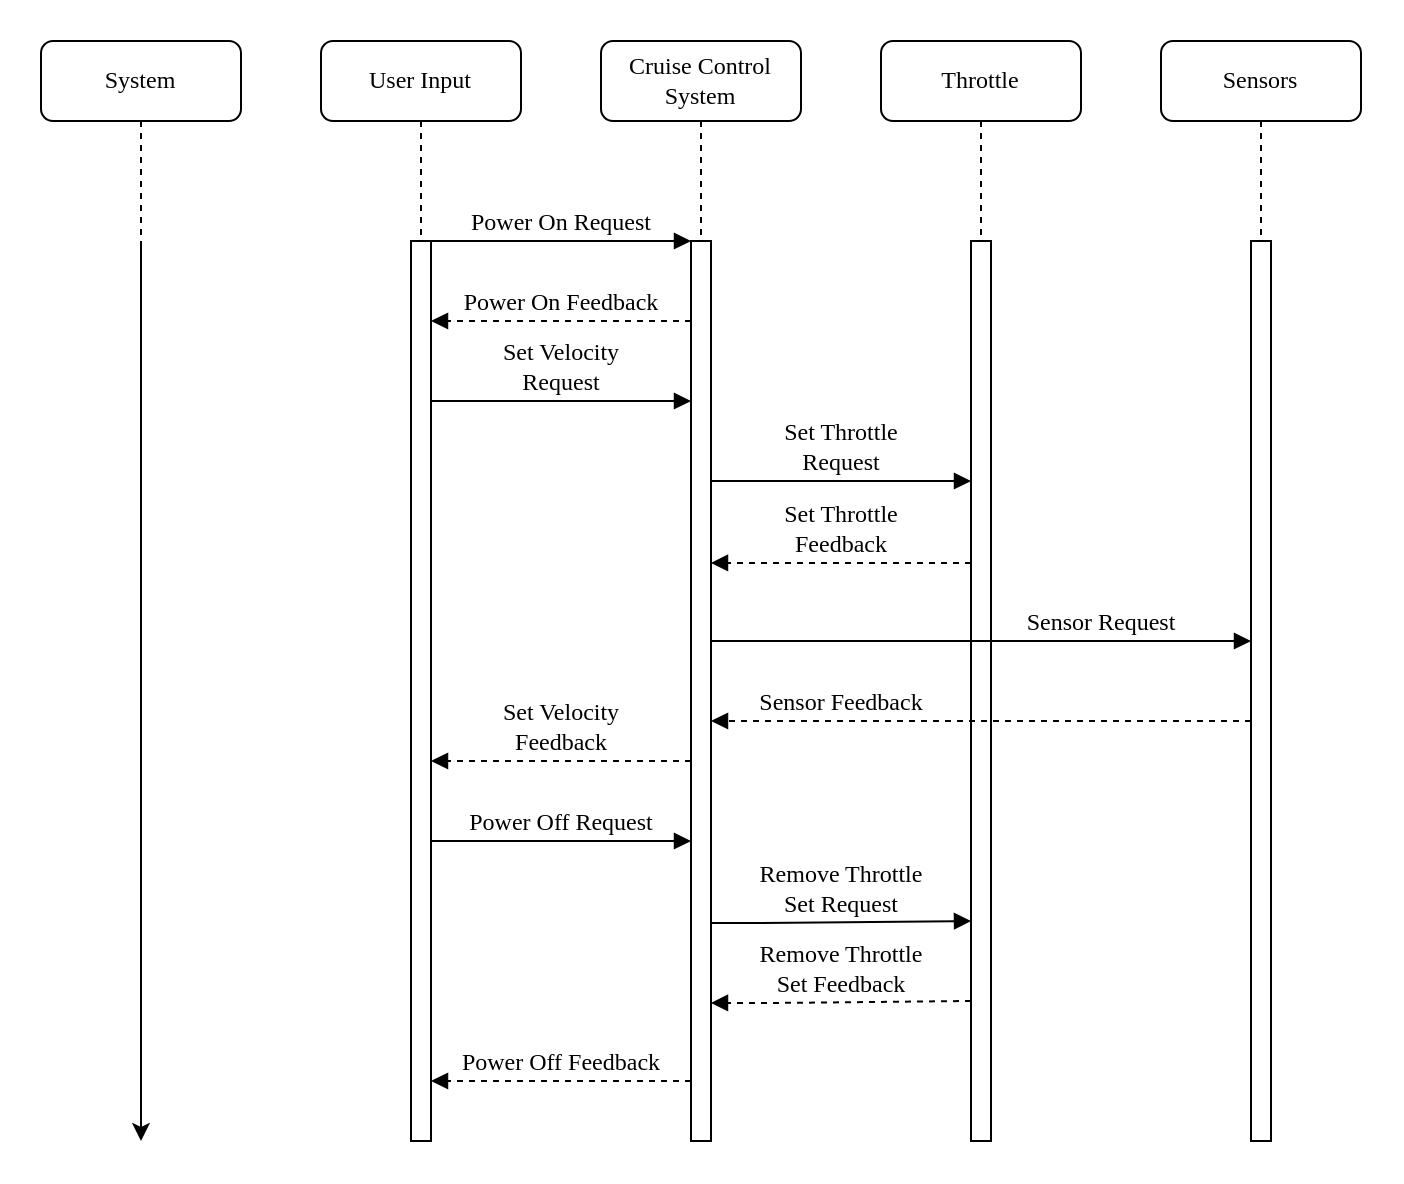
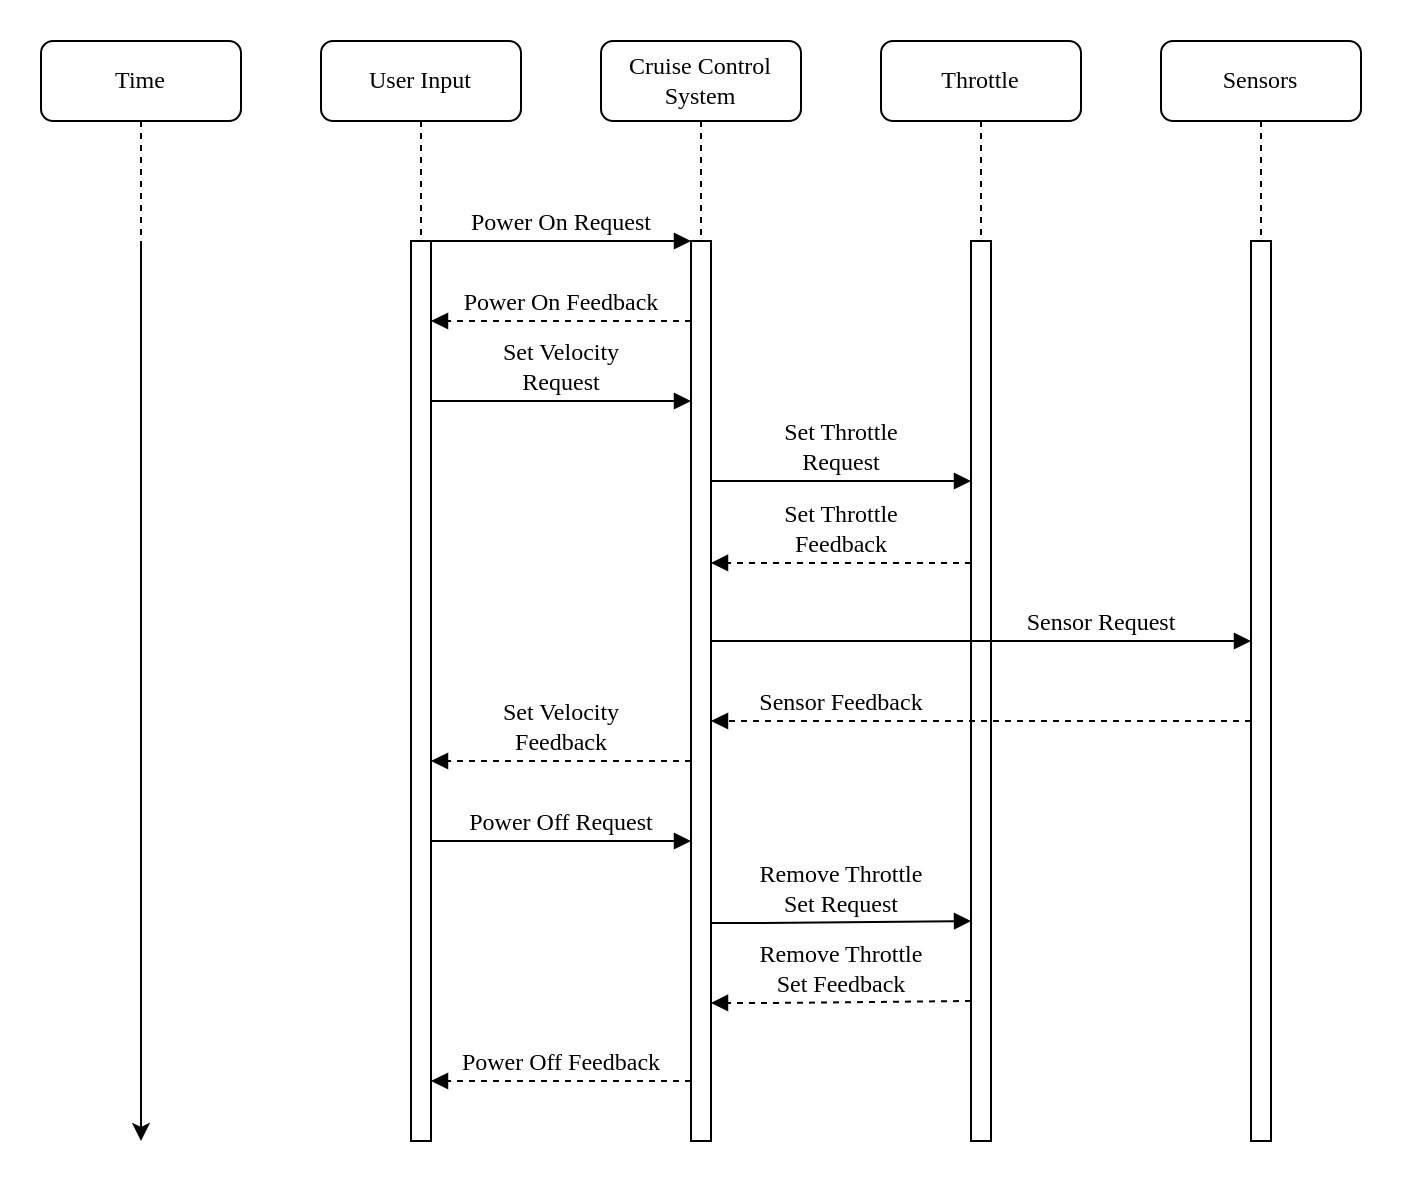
(141, 81) -> (141, 81)
